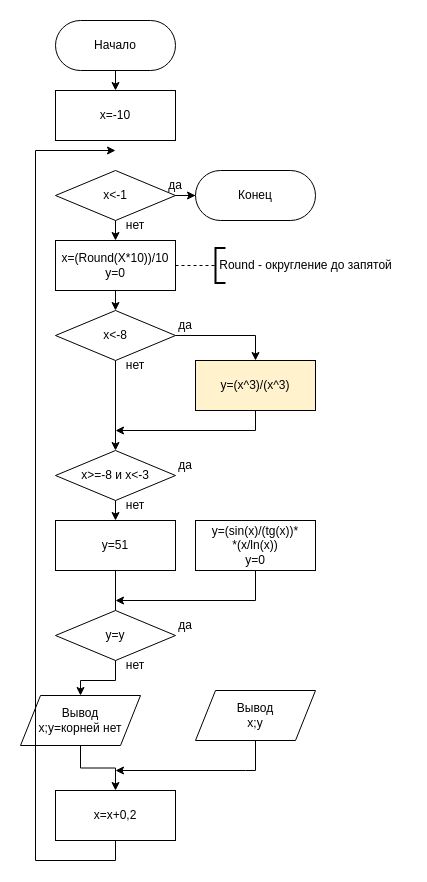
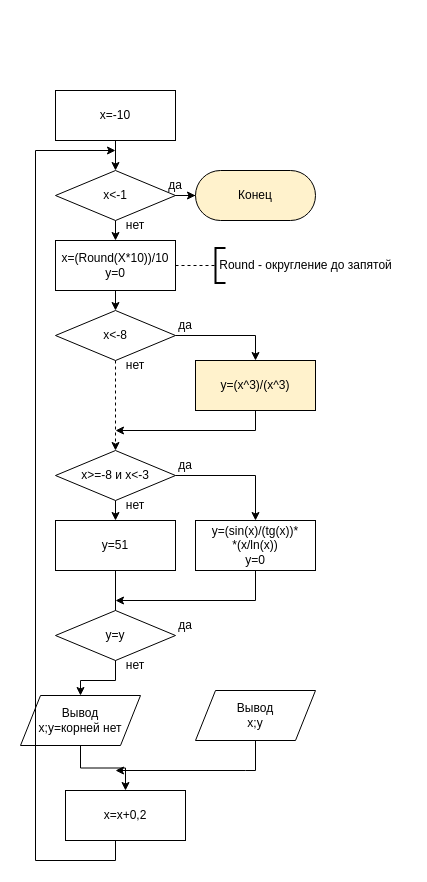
(116, 46) -> none
(116, 77) -> none
none -> (116, 152)
(256, 196) -> (256, 196)
(116, 403) -> (116, 403)
none -> (235, 476)
(116, 816) -> (126, 816)
